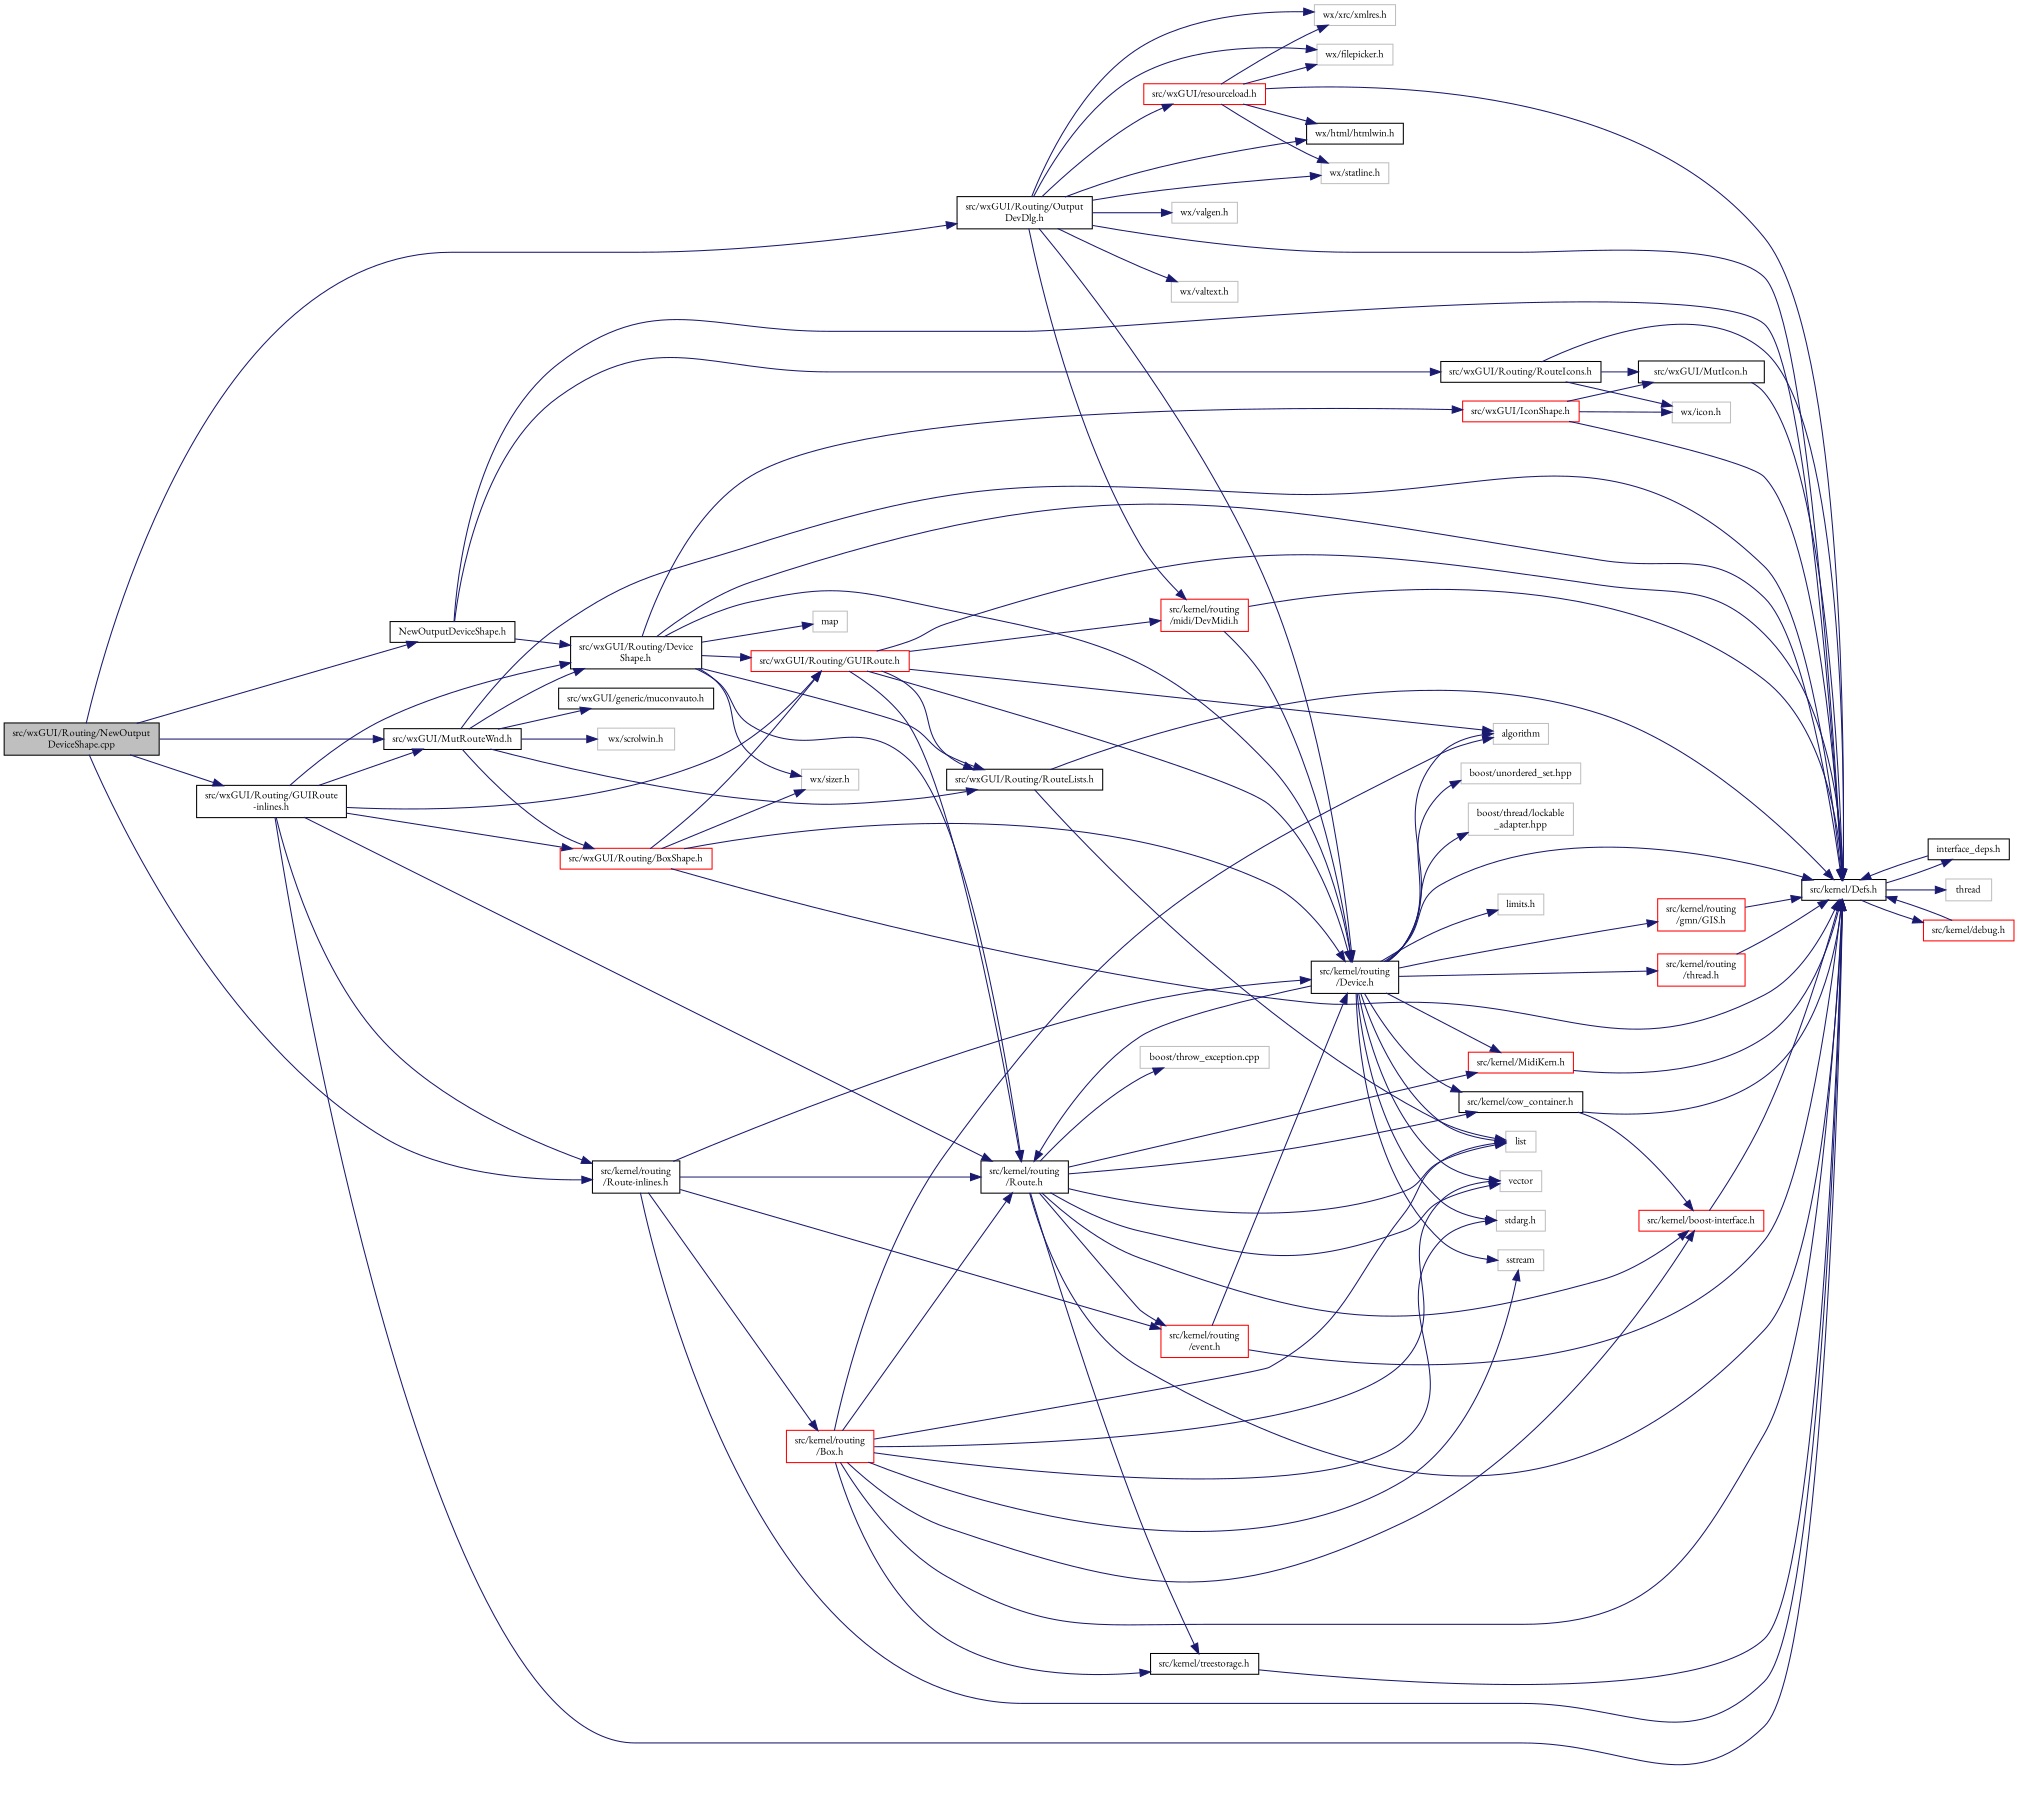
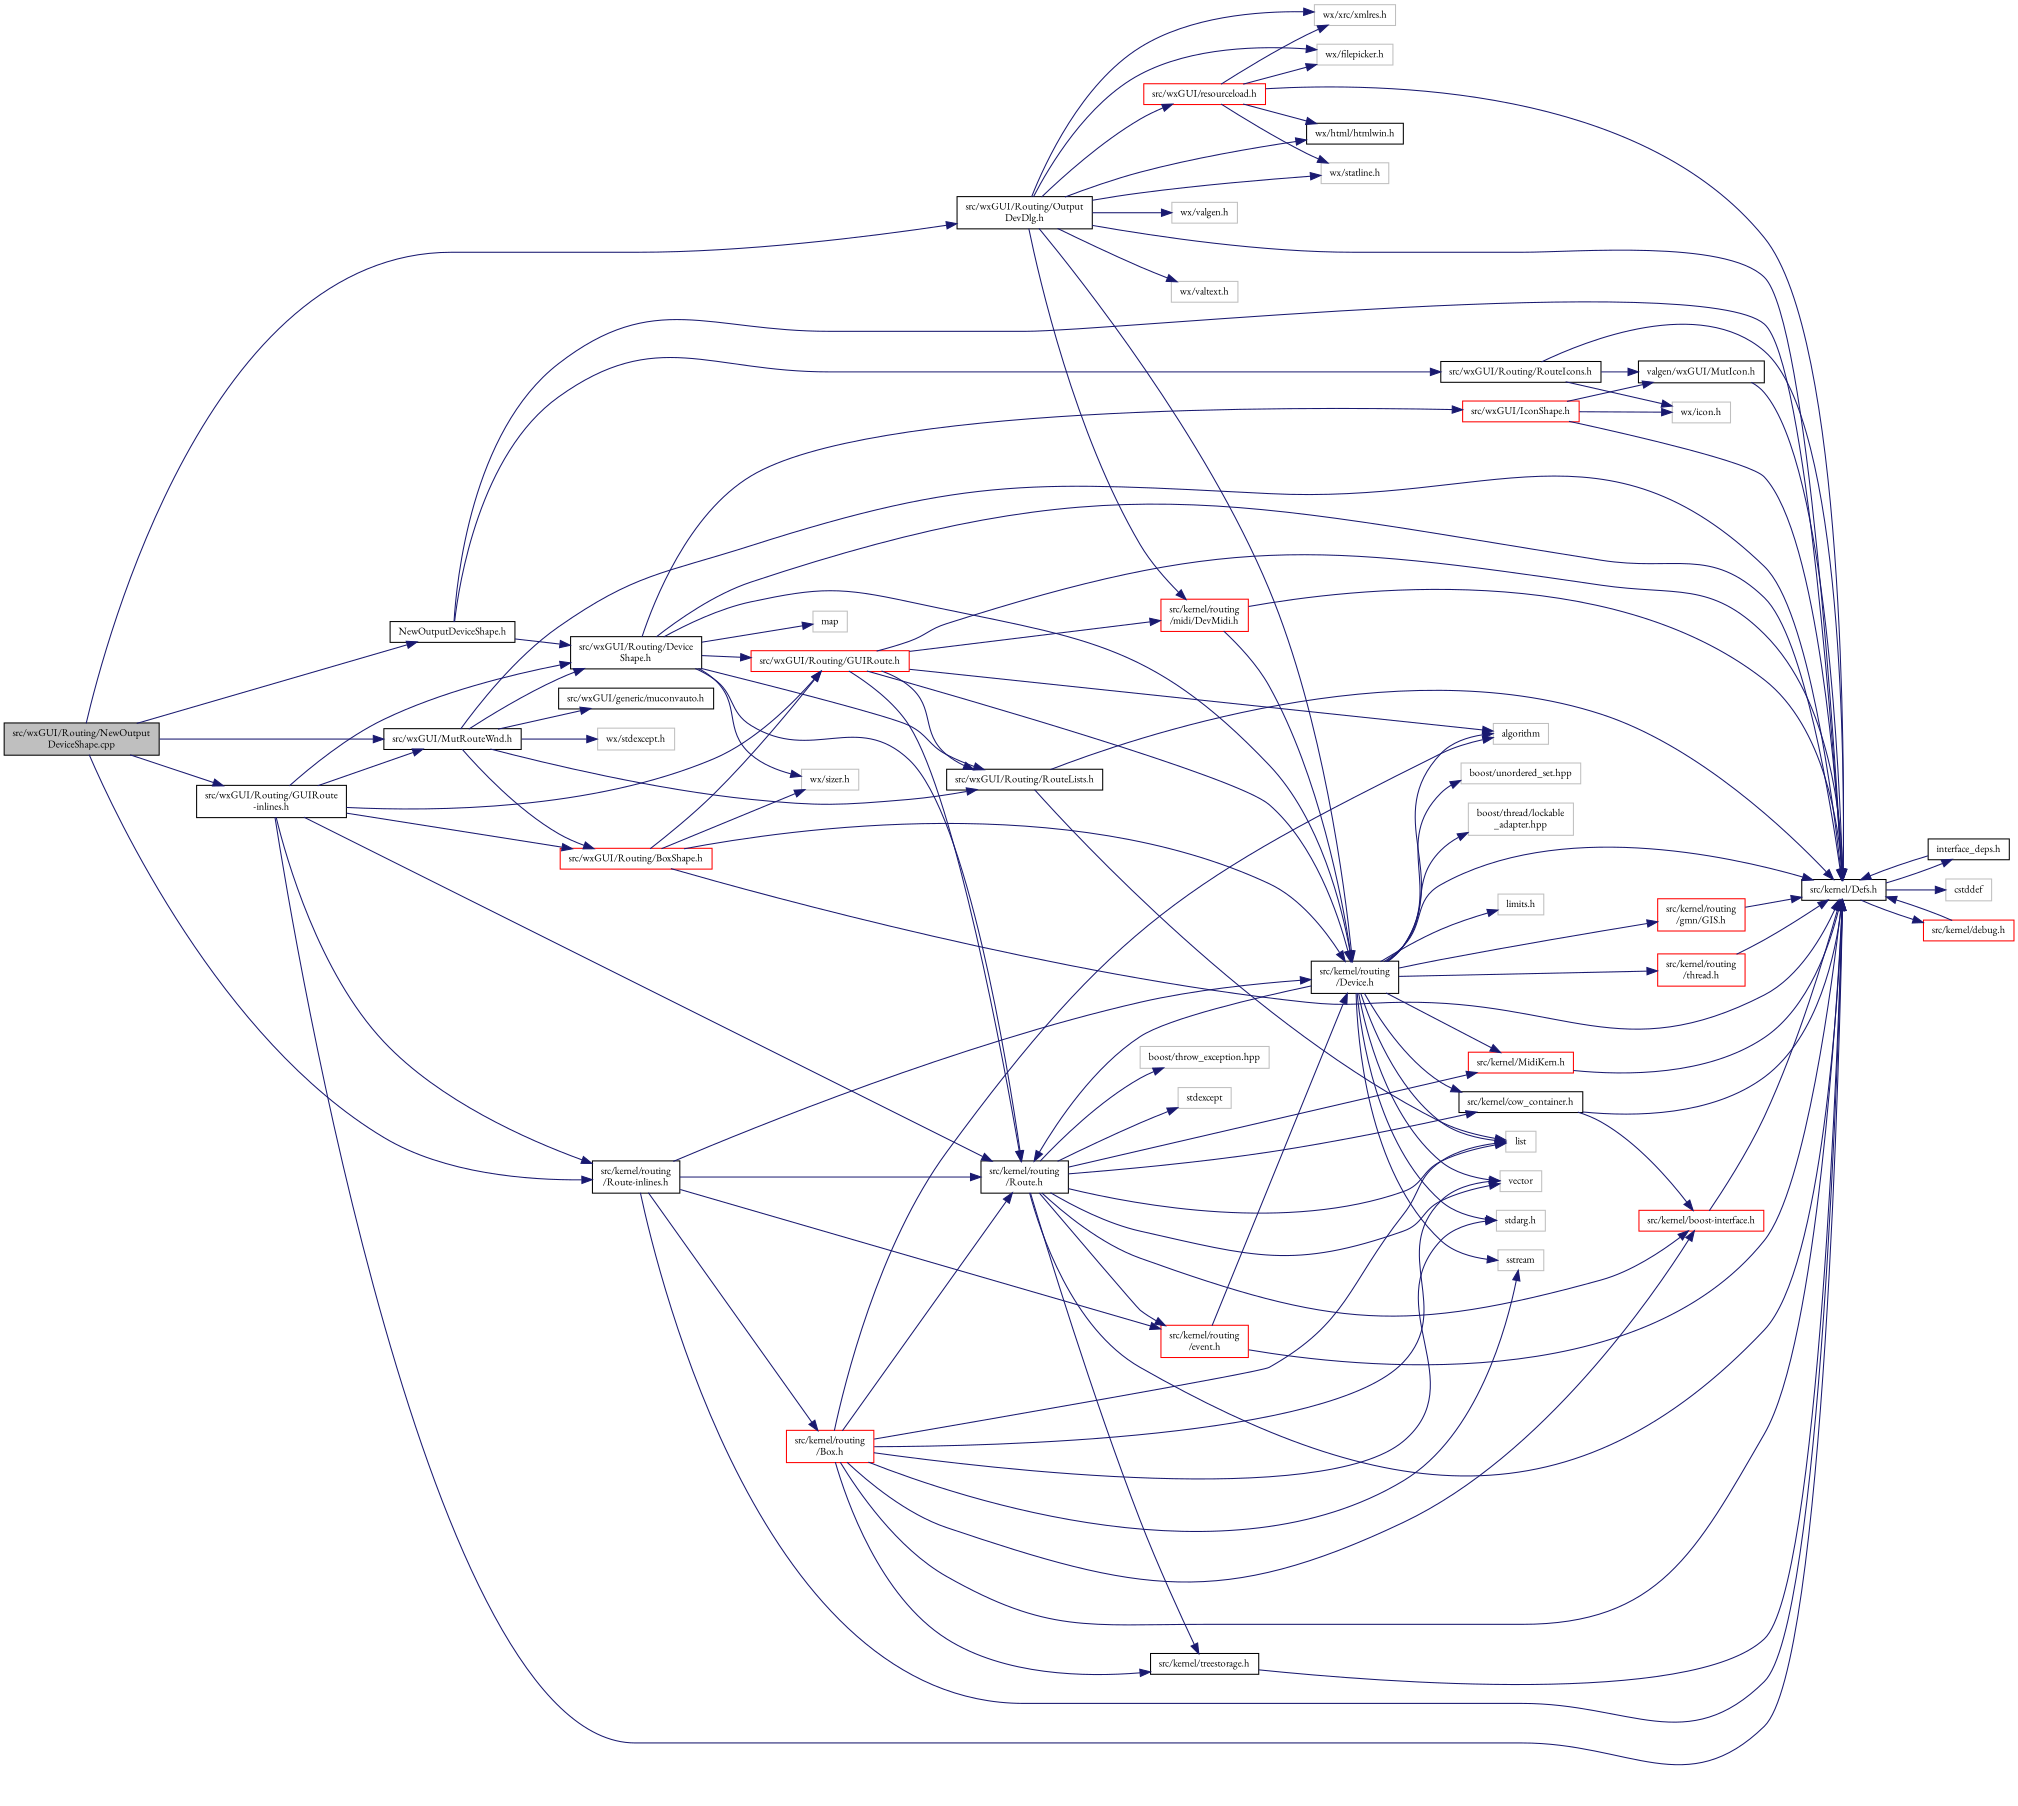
(1701, 372) -> (1701, 372)
(636, 739) -> (636, 739)
(1969, 890) -> (1969, 890)
(1205, 1057) -> (1205, 1057)
none -> (1205, 1098)
